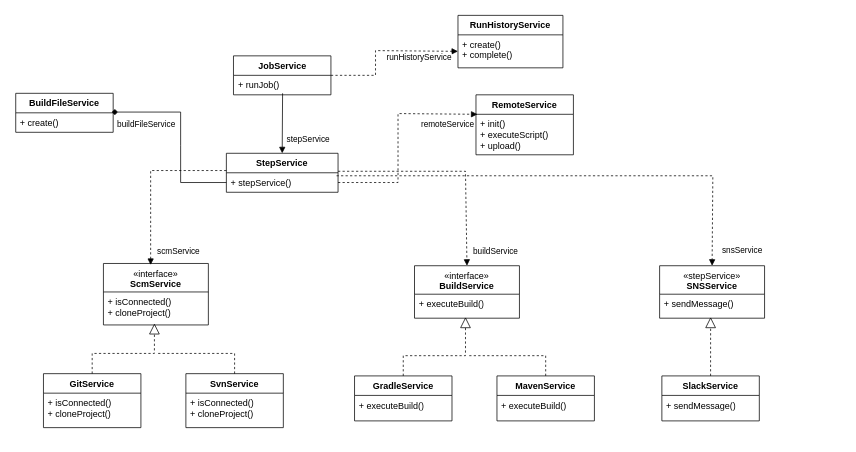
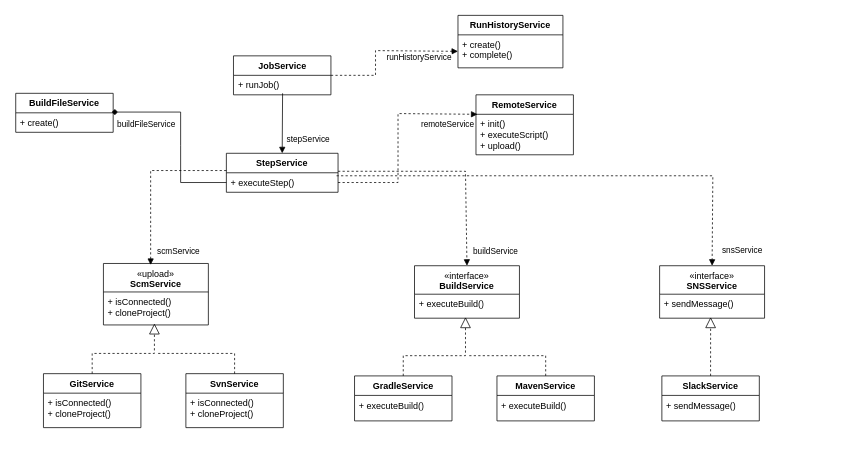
(266, 184) -> (267, 184)
(156, 280) -> (156, 280)
(712, 282) -> (712, 282)
